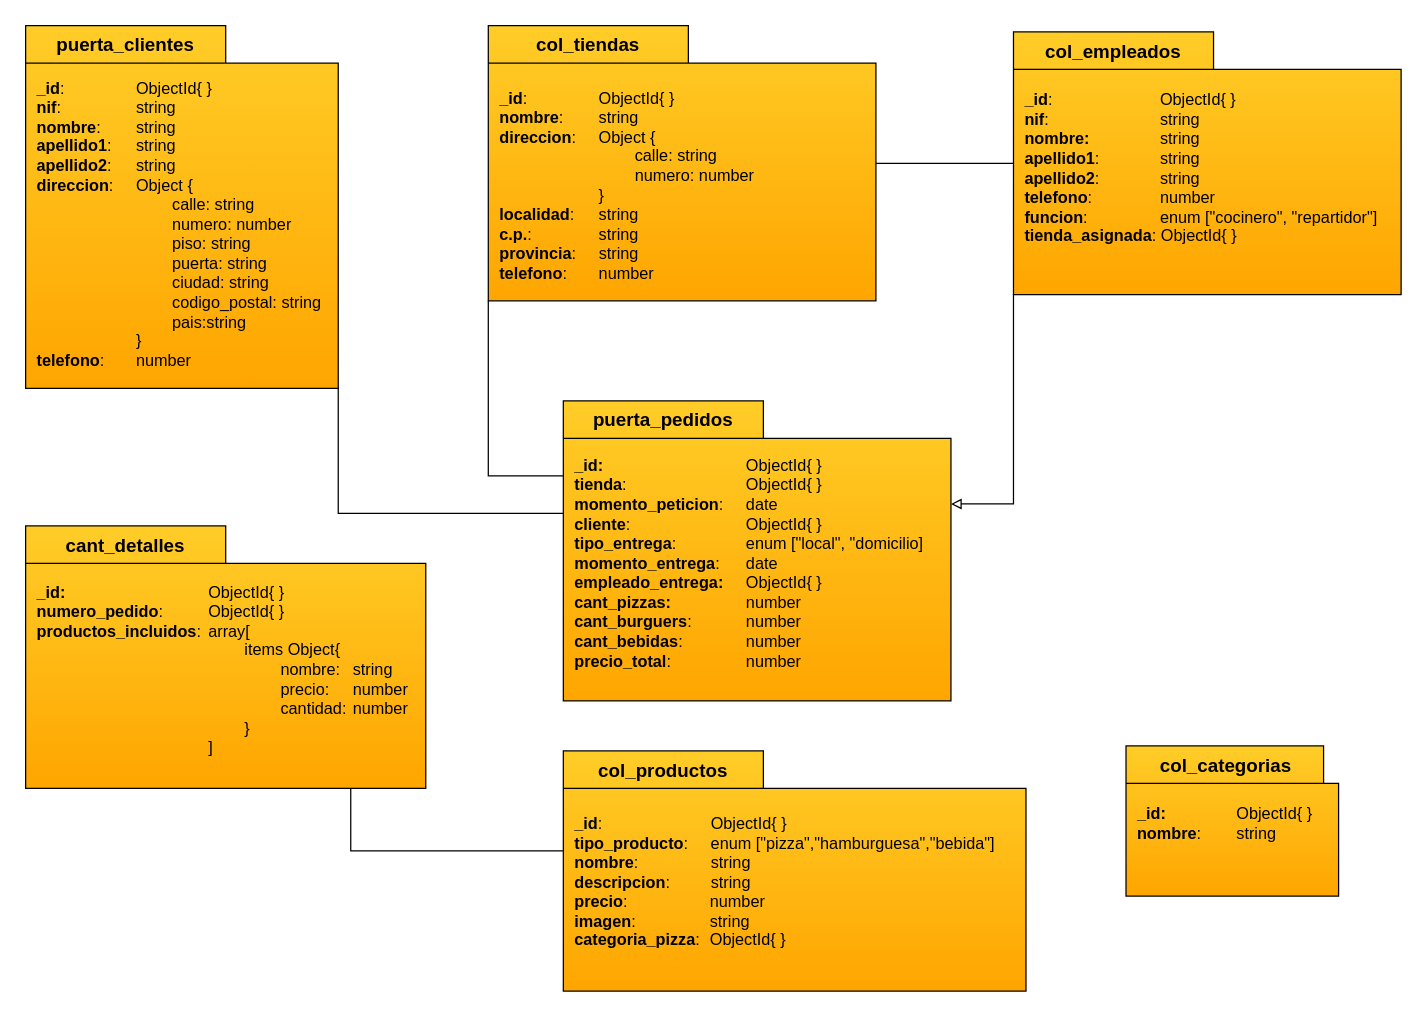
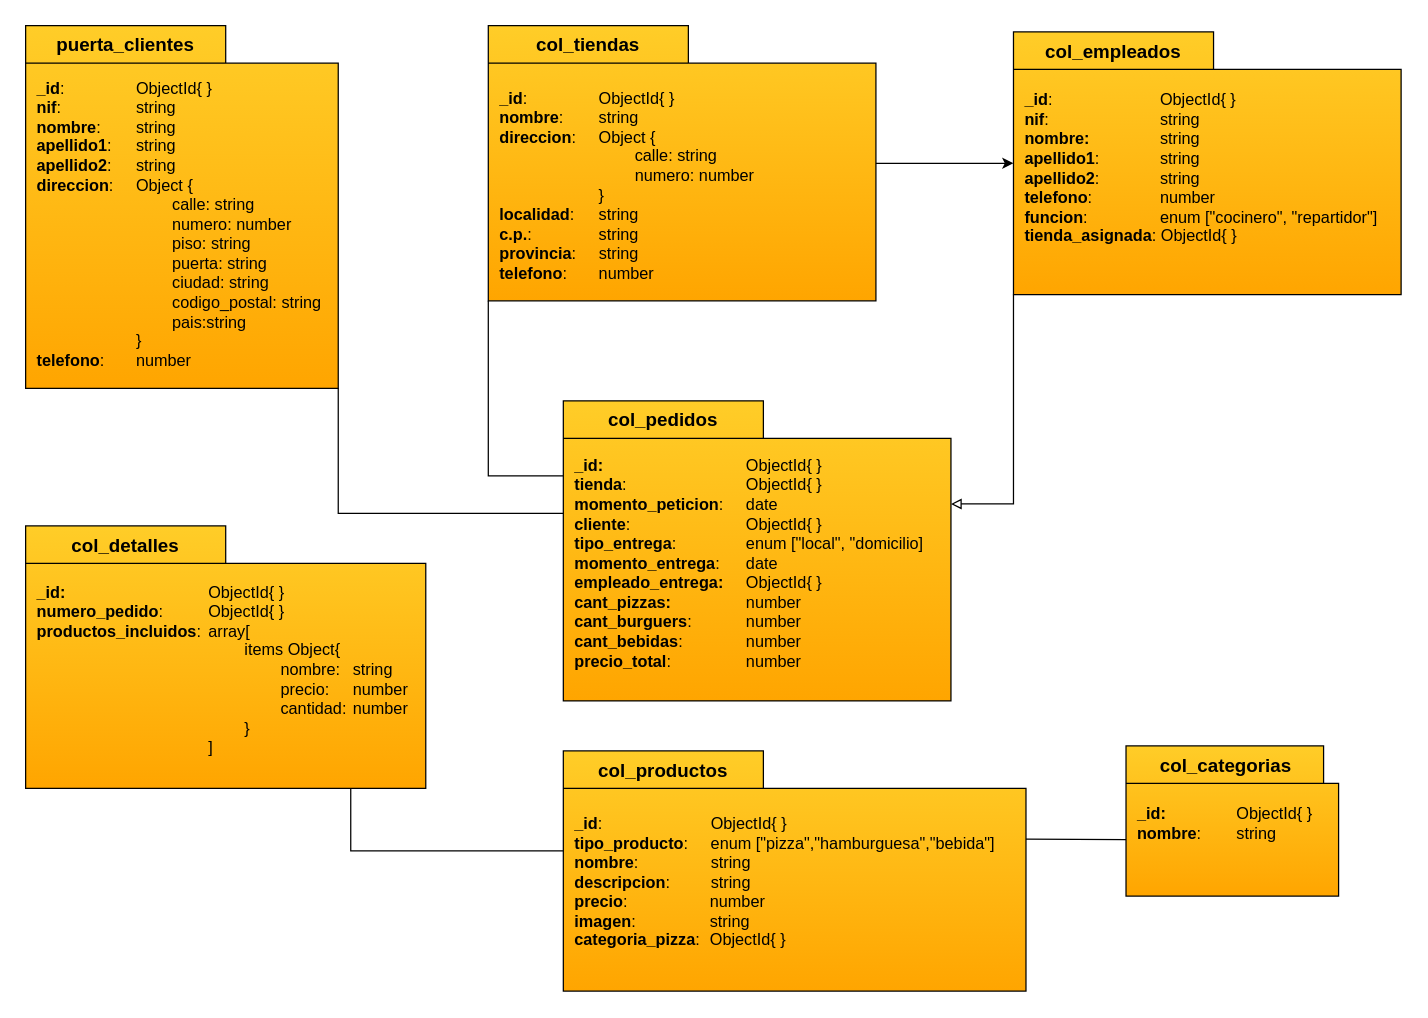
(1007, 163) -> (1003, 163)
(663, 419) -> (663, 419)
(126, 544) -> (126, 544)
none -> (1076, 839)
